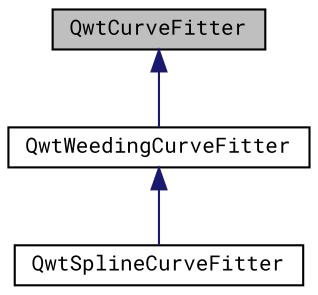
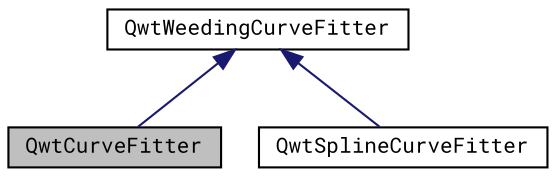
(159, 99) -> (178, 95)
